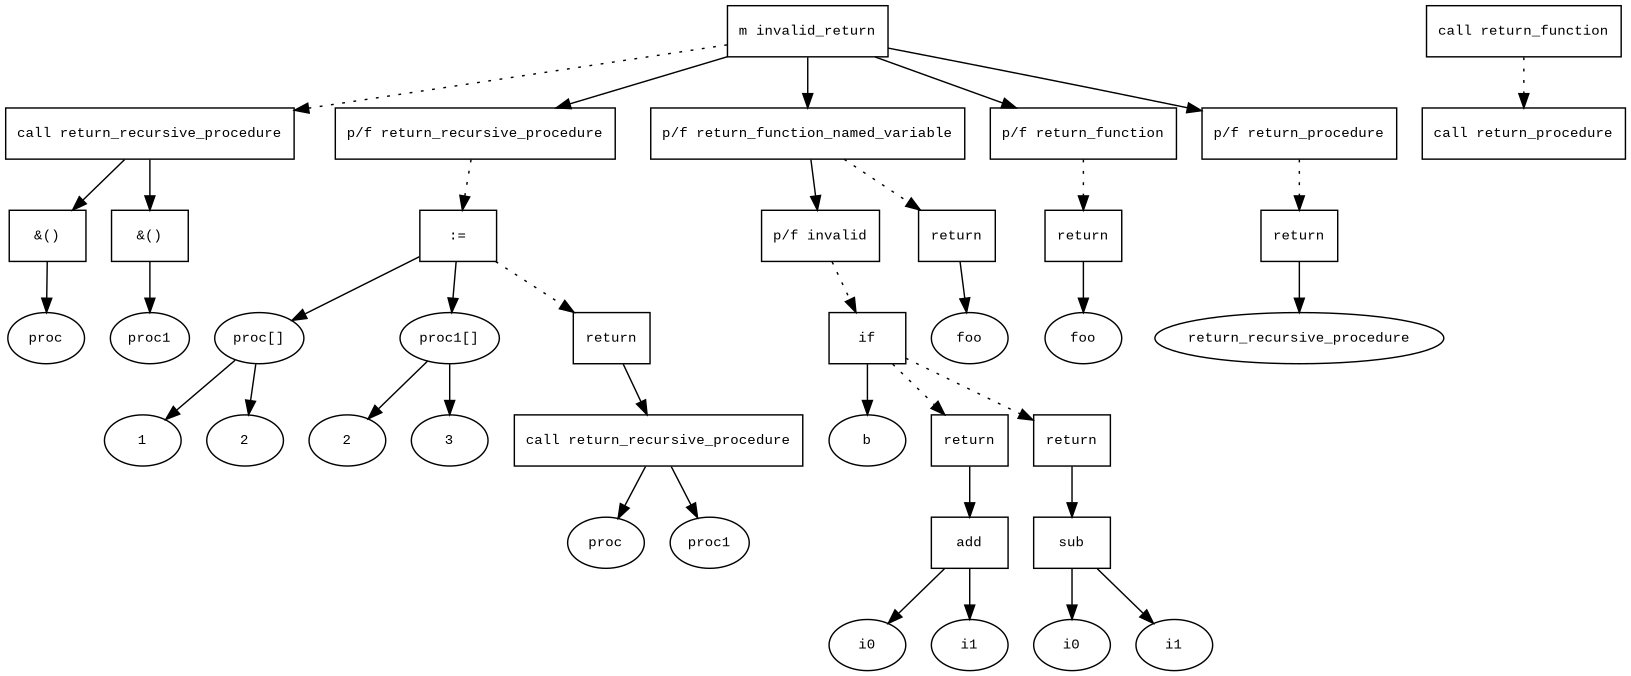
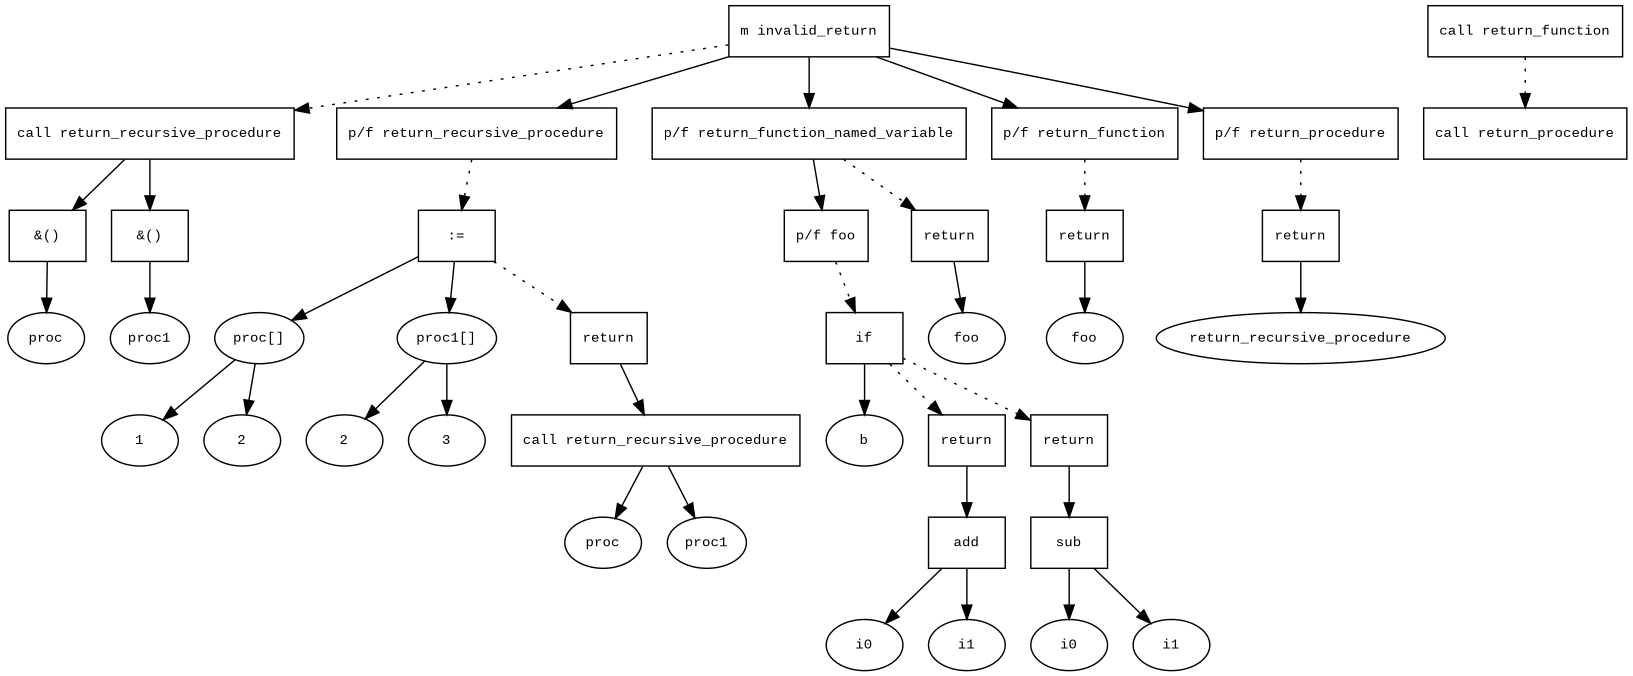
(821, 236) -> (826, 236)
